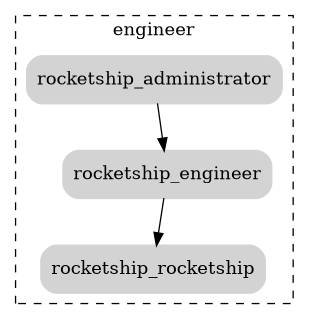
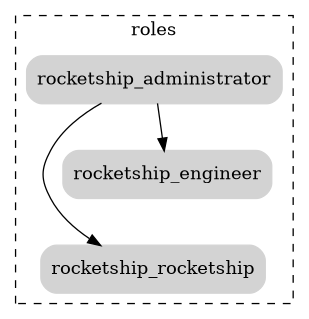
(154, 30) -> (154, 30)
(161, 215) -> (44, 168)
